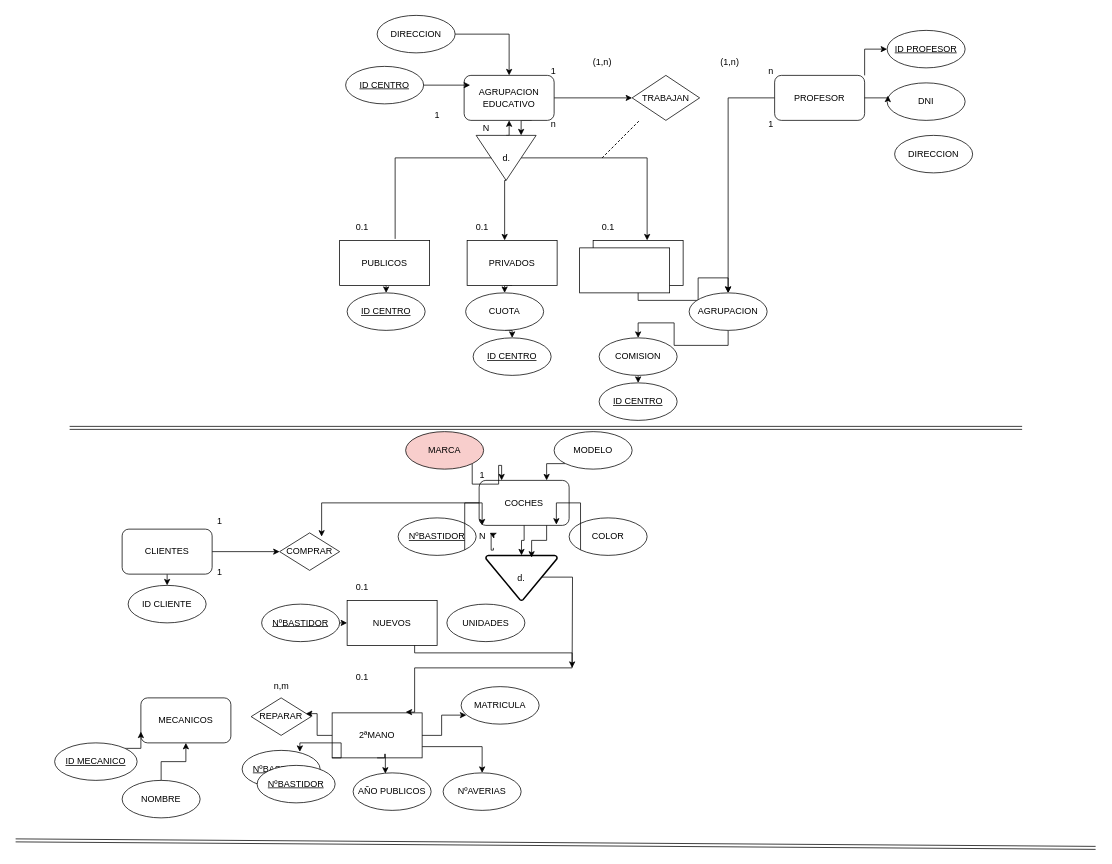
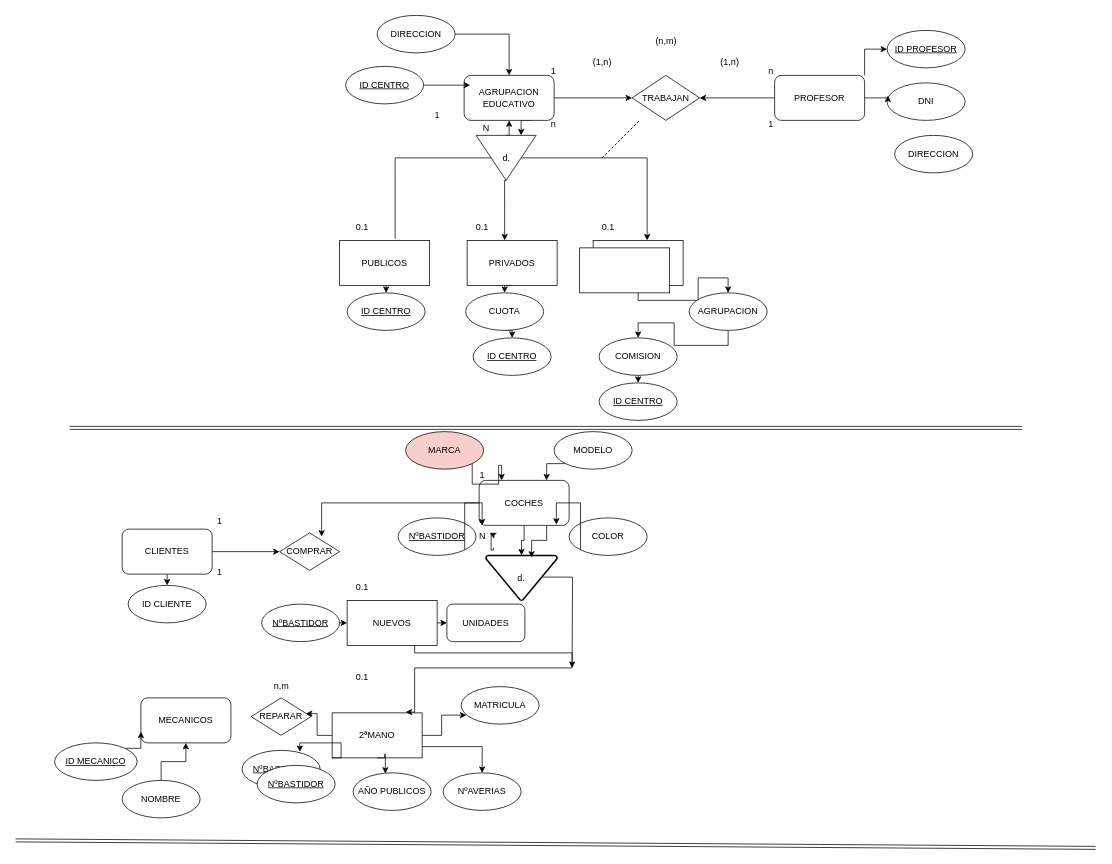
none -> (666, 42)
(728, 186) -> (706, 98)
none -> (441, 623)
(486, 623) -> (486, 623)
